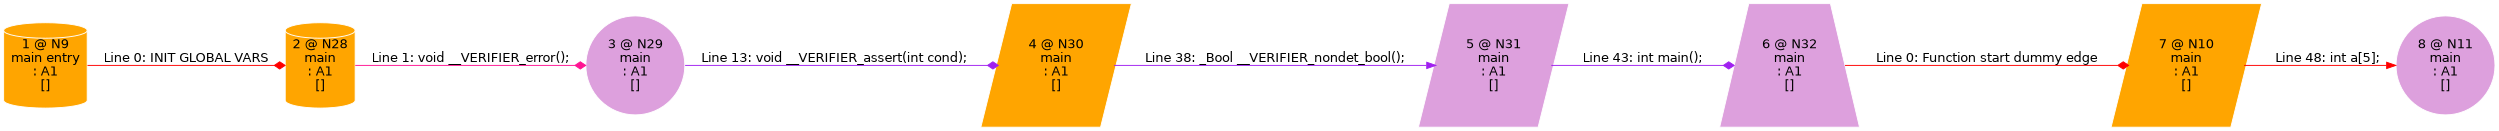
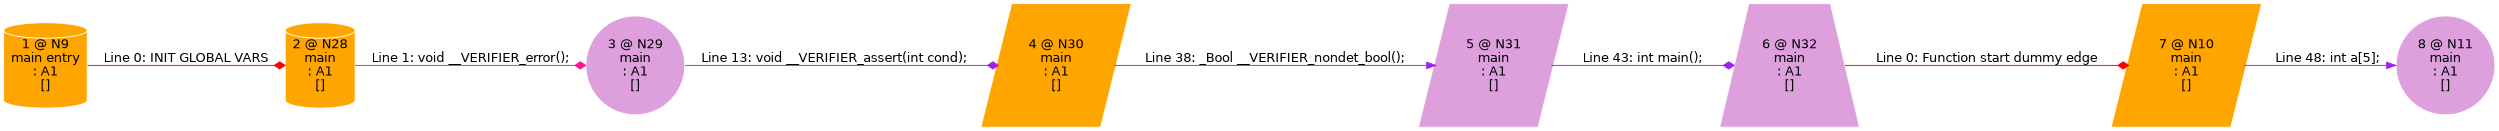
(2315, 65) -> (2315, 65)
